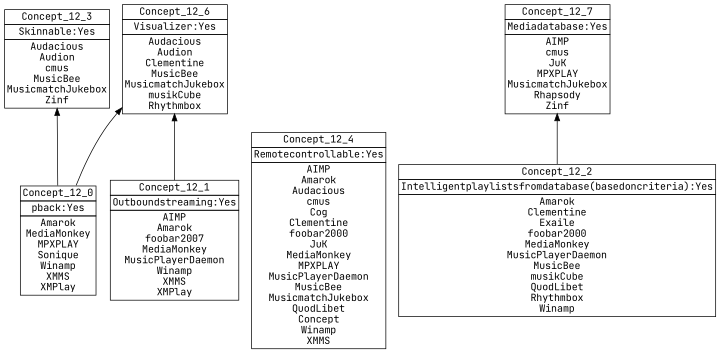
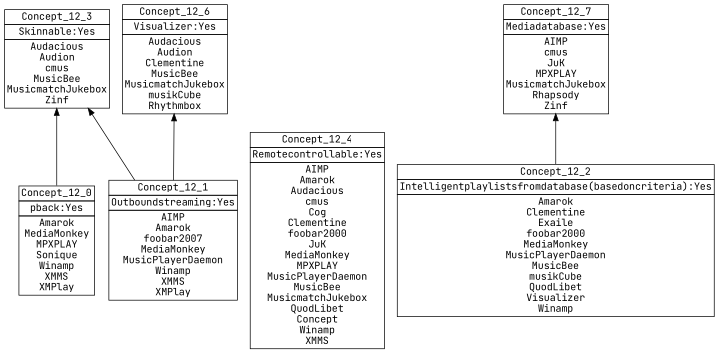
none -> (113, 147)
(94, 148) -> none
(557, 298) -> (556, 298)
